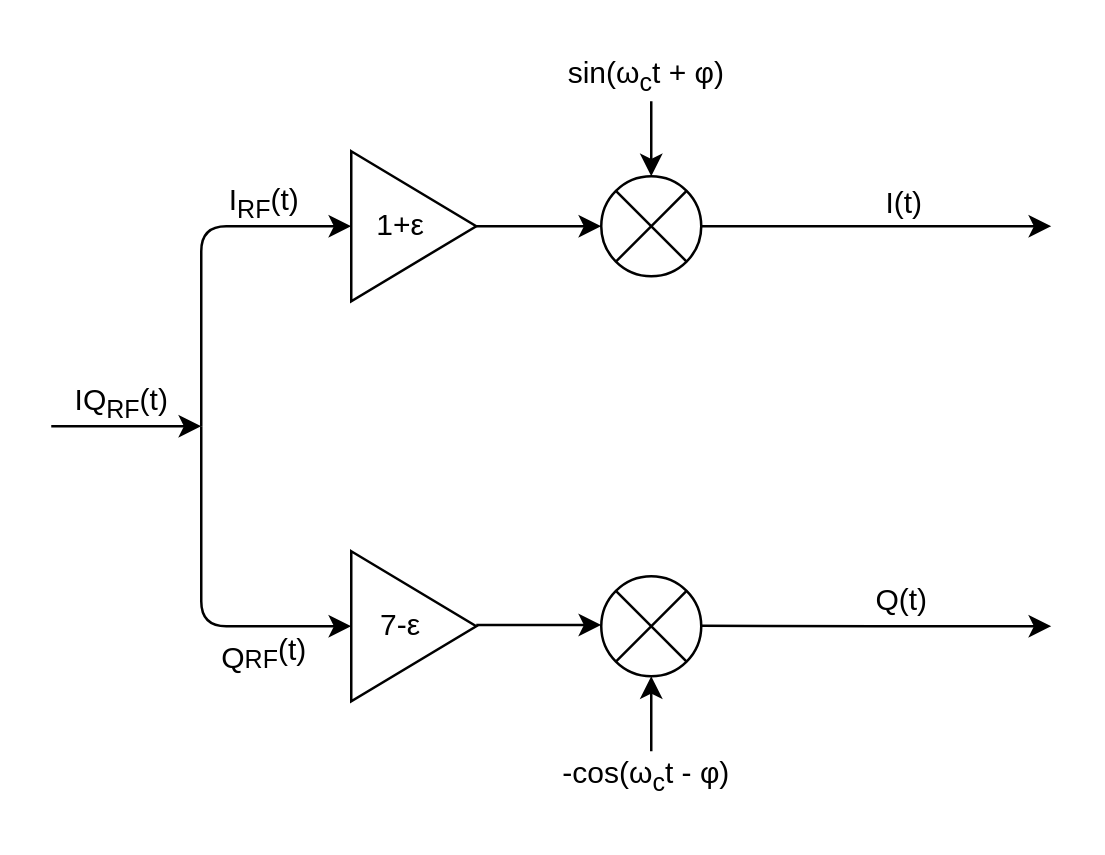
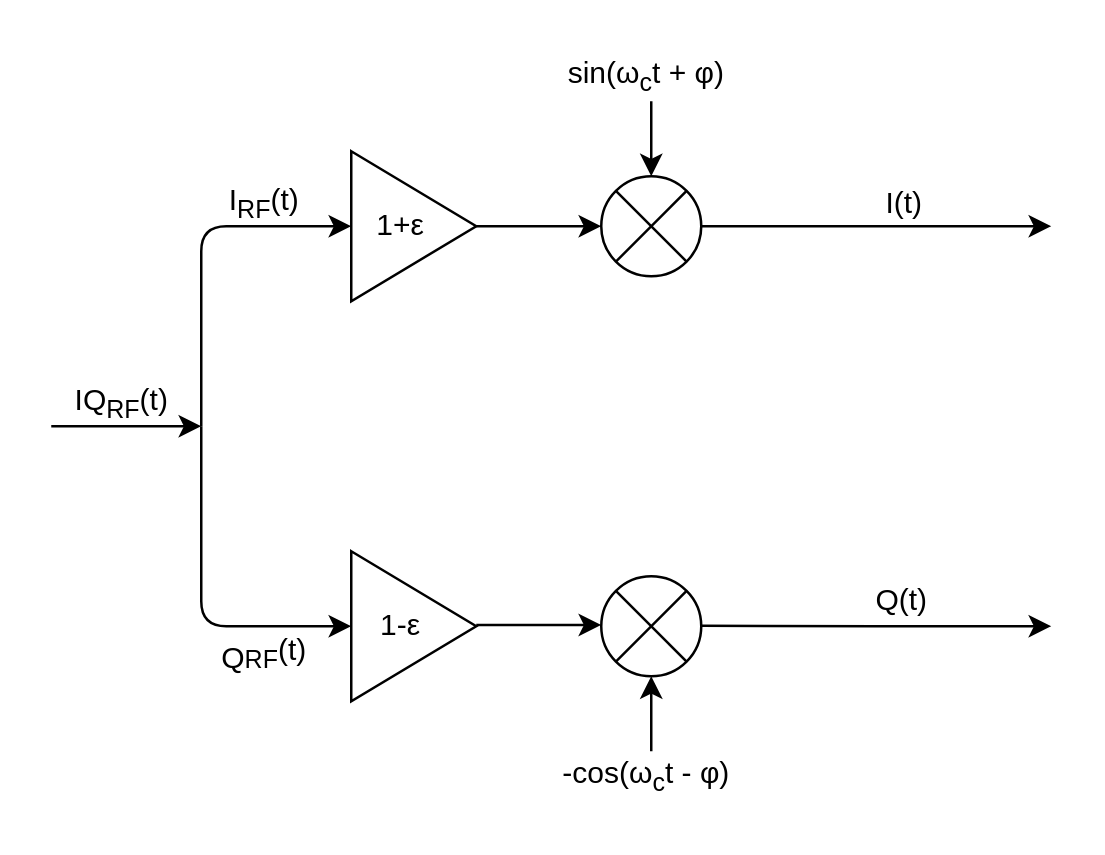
(401, 626) -> (401, 626)
